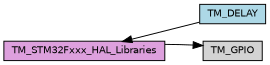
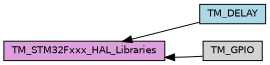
(179, 45) -> (189, 57)
